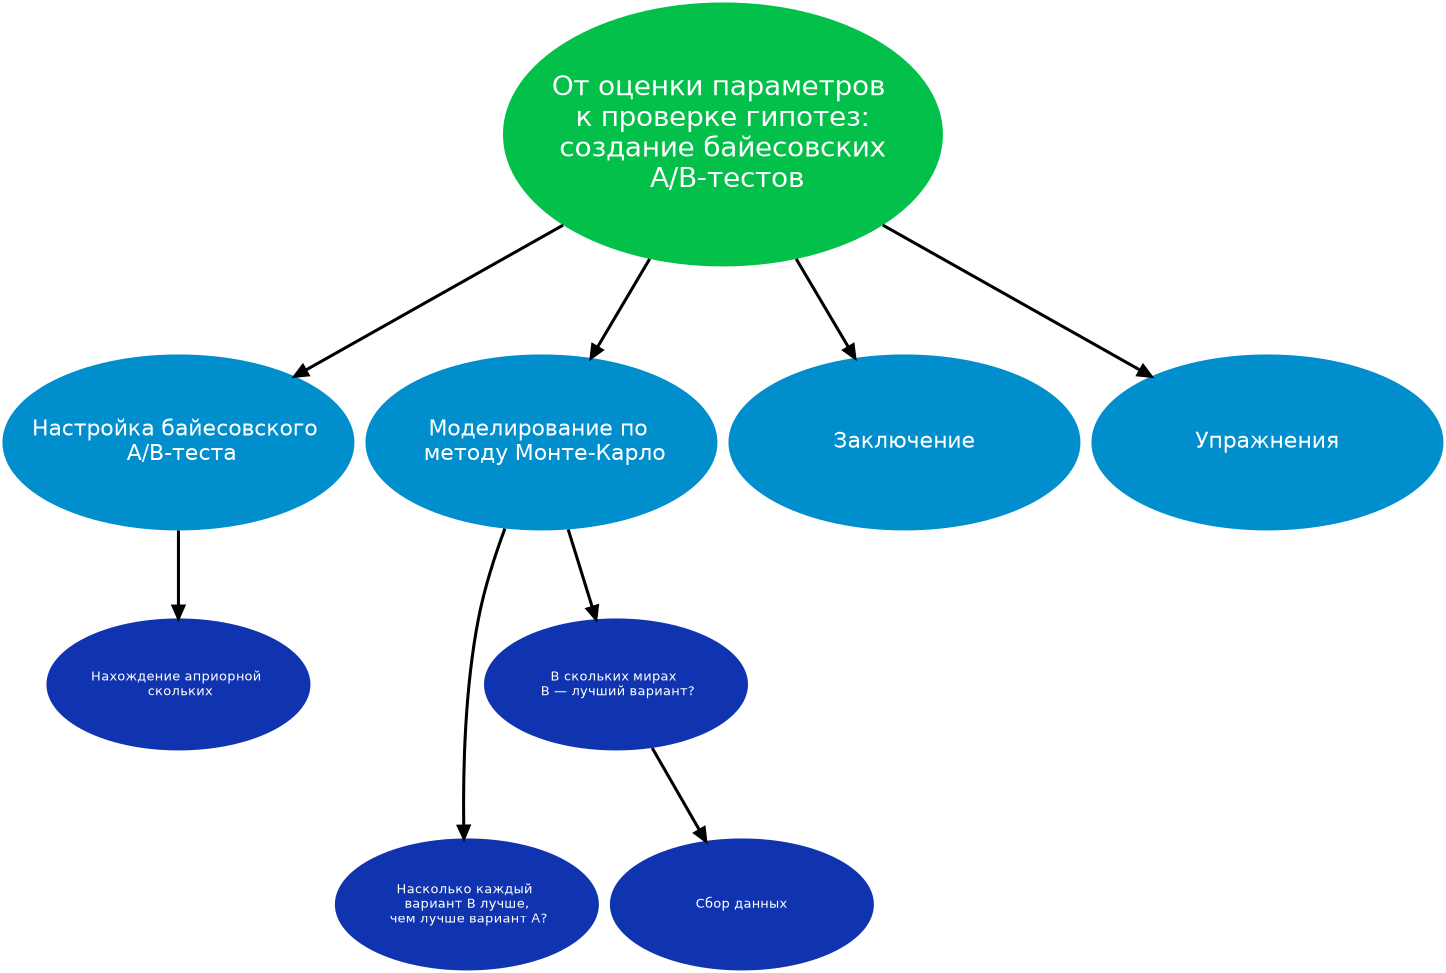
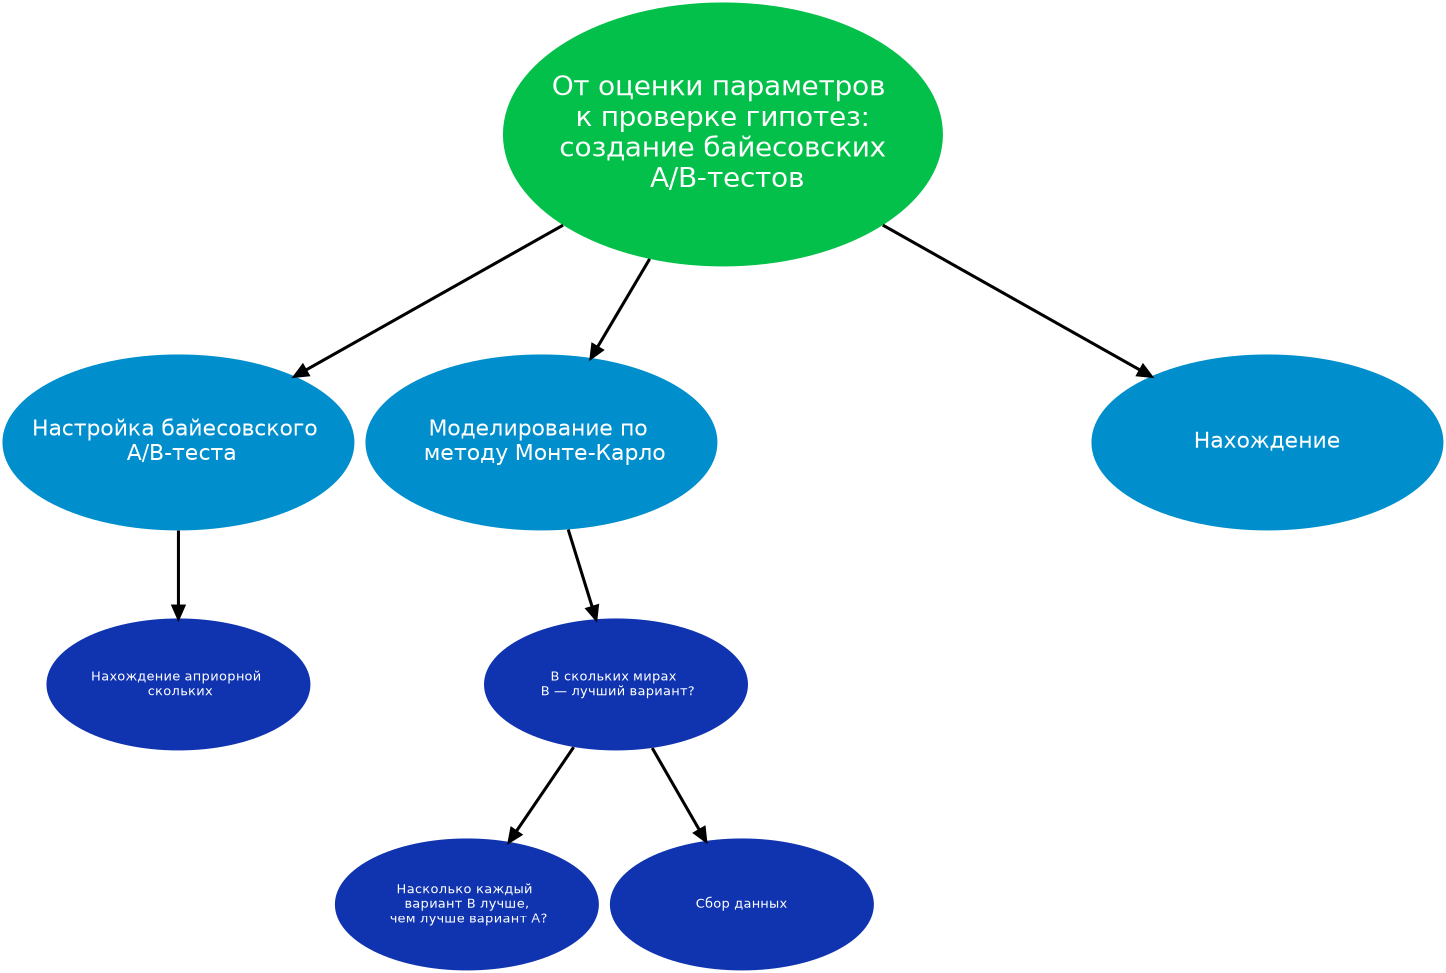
(904, 442) -> none
(1267, 442) -> (1267, 442)
(470, 675) -> (545, 789)
